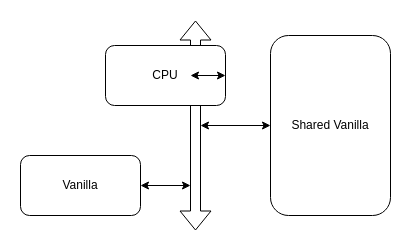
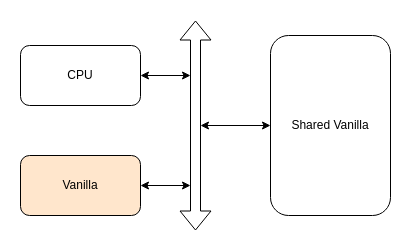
(166, 76) -> (81, 76)
(81, 186) -> (81, 186)
